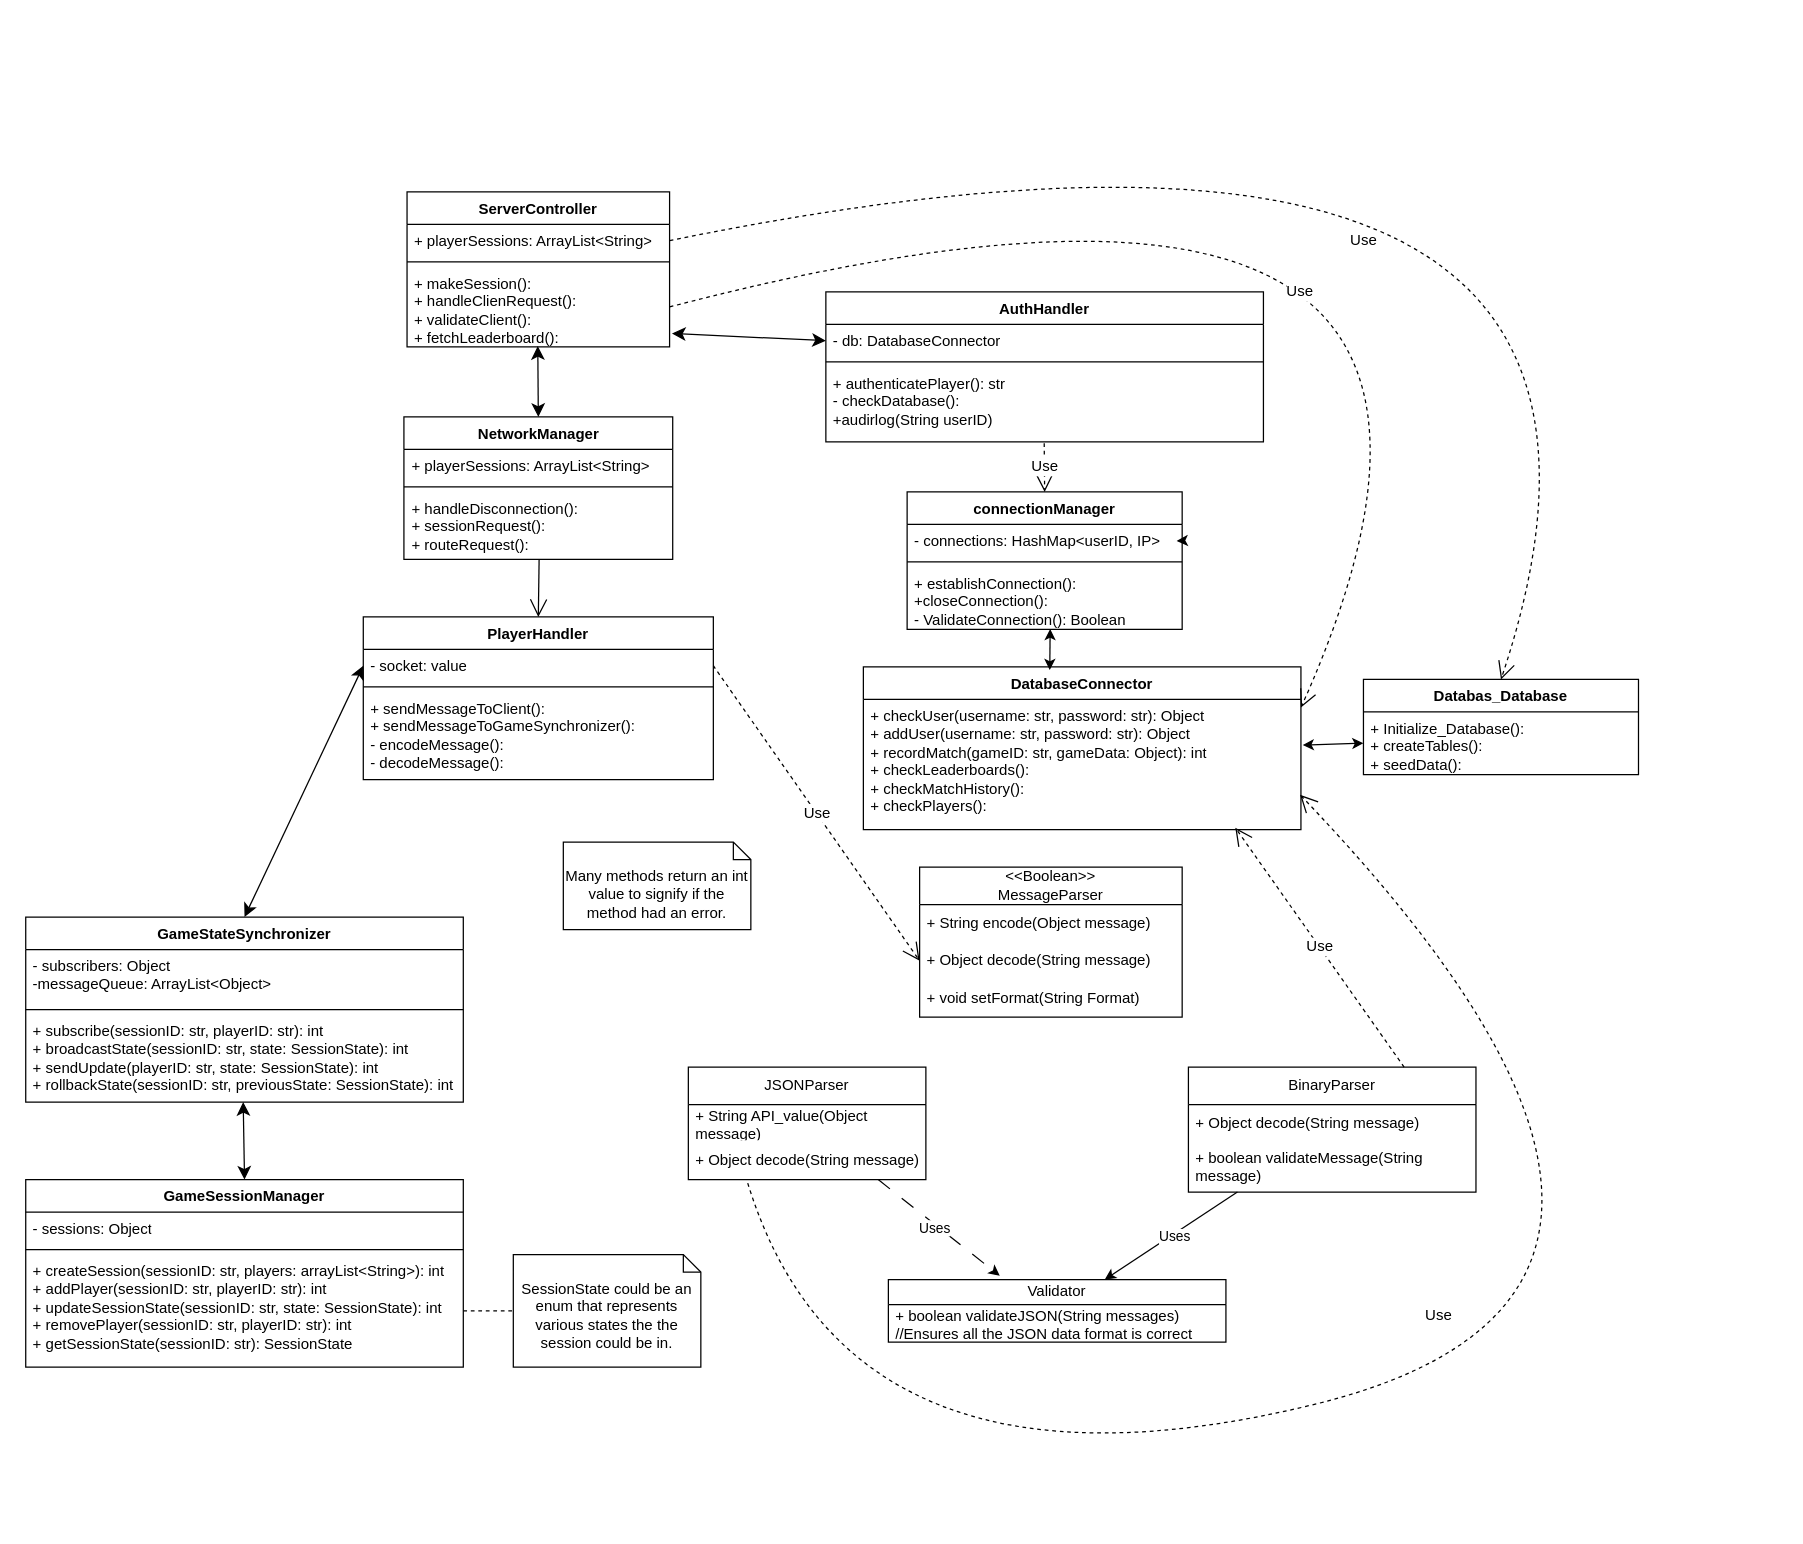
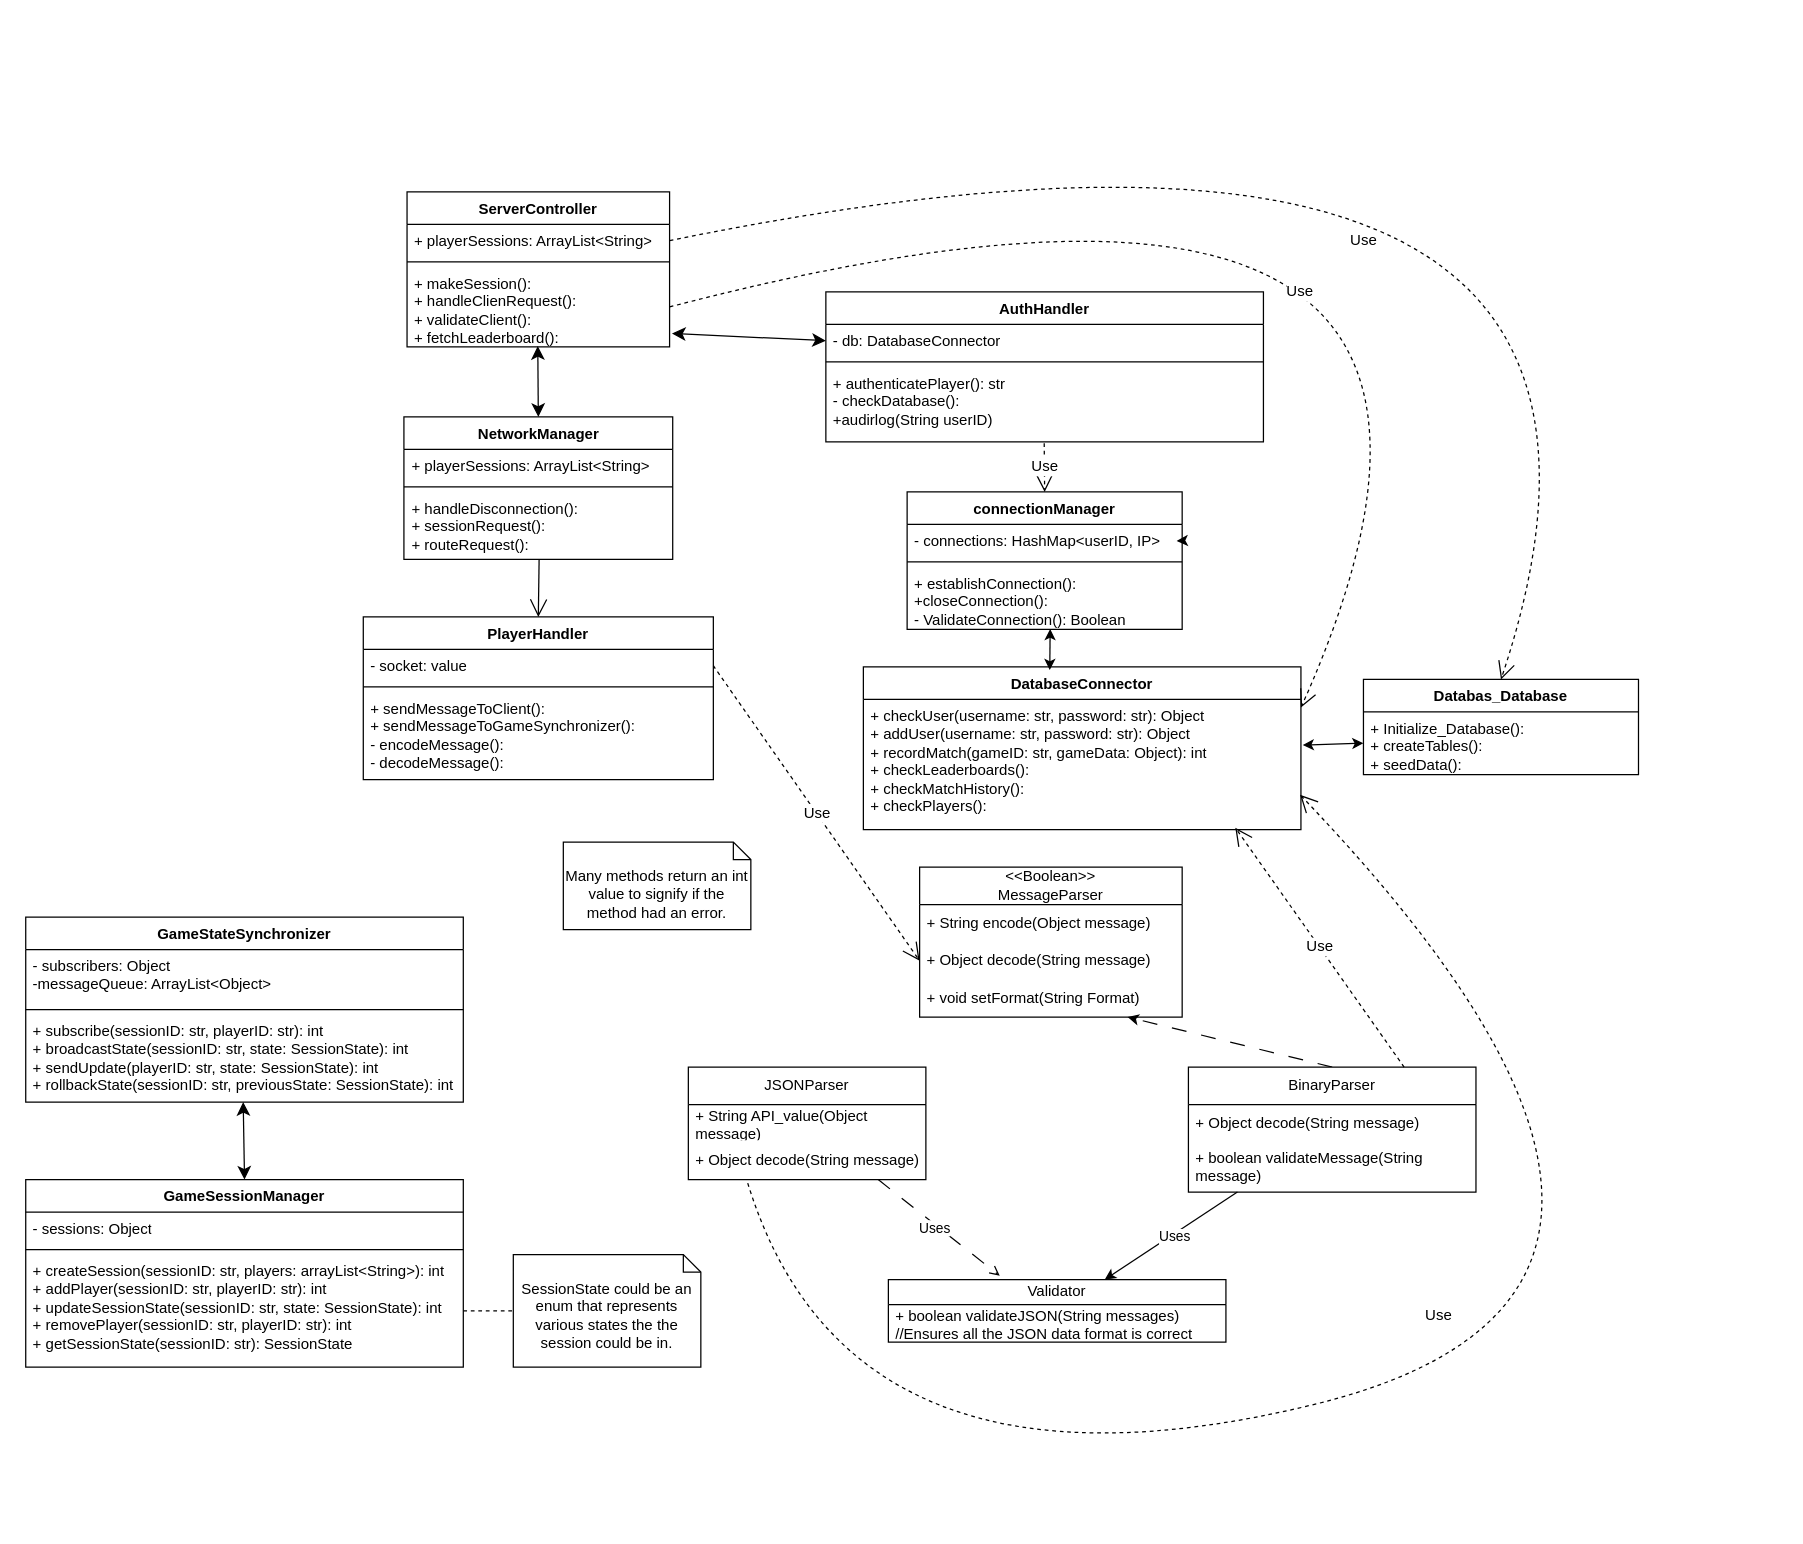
(304, 791) -> none
none -> (1147, 1022)
(992, 1269) -> (994, 1271)
